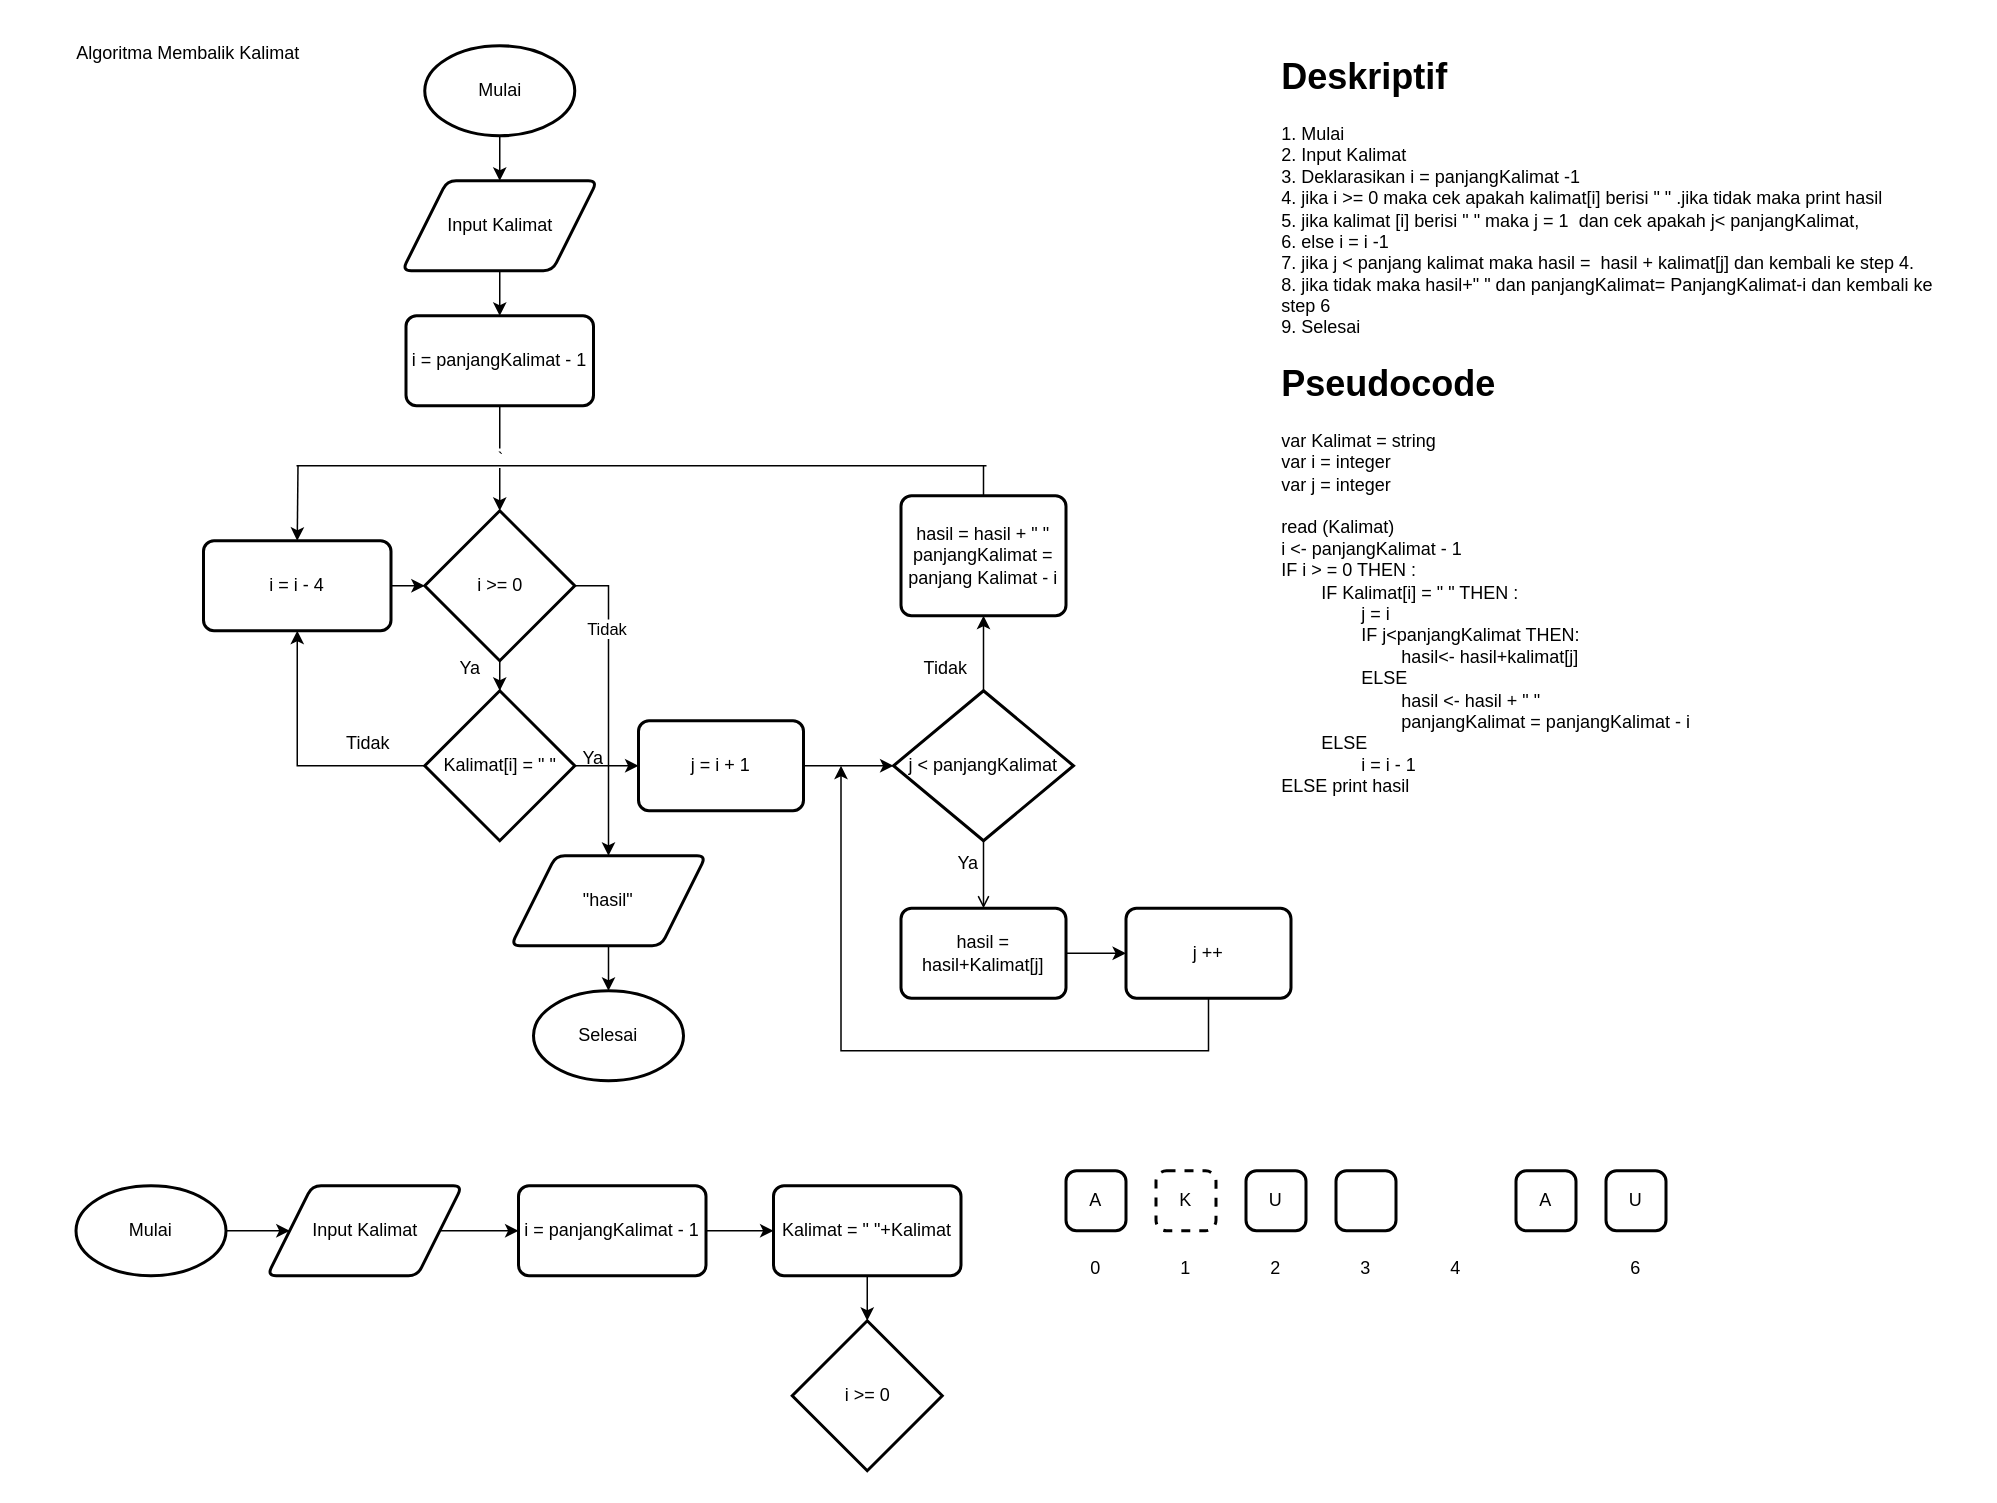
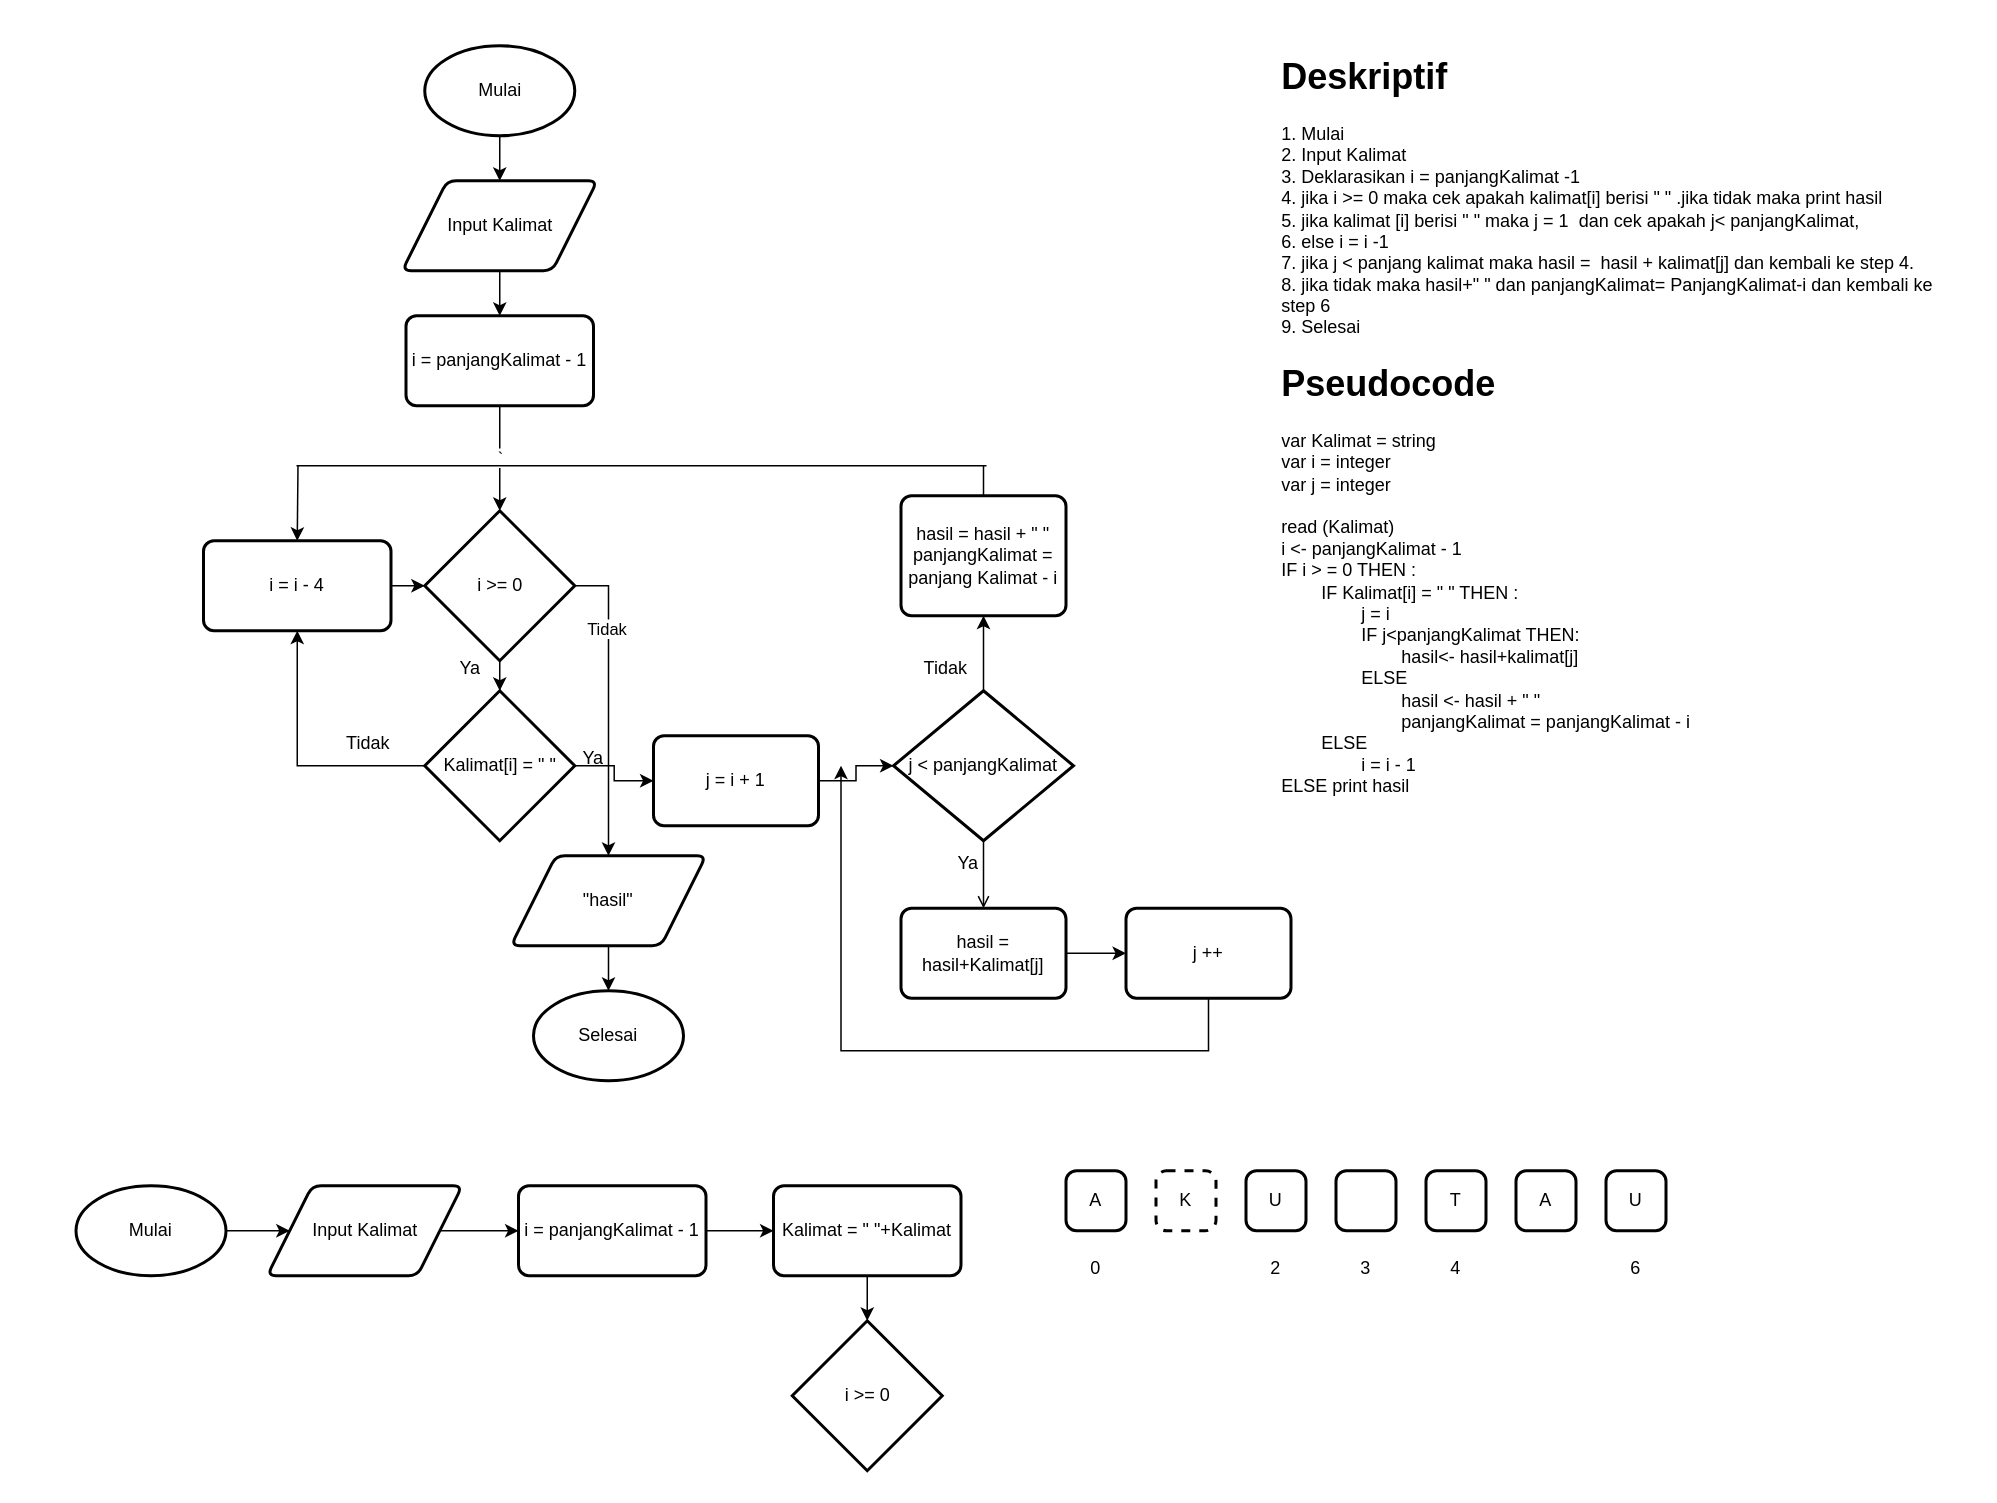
(188, 53) -> none
(721, 766) -> (736, 781)
none -> (1456, 1201)
(1186, 1268) -> none
